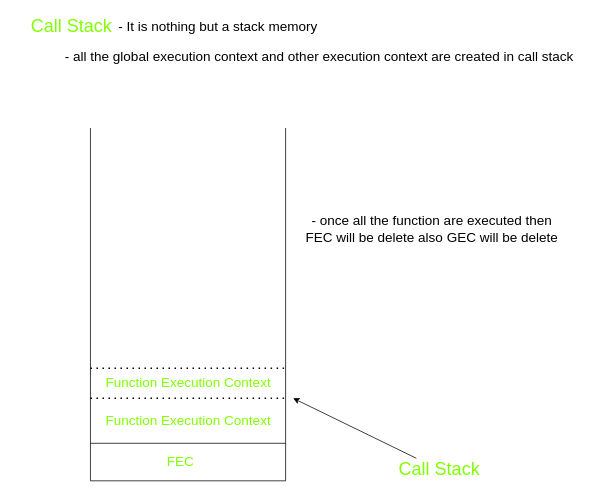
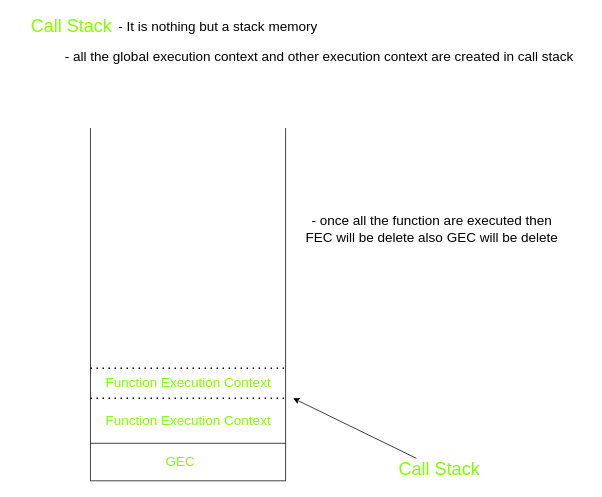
(180, 462) -> (180, 462)
